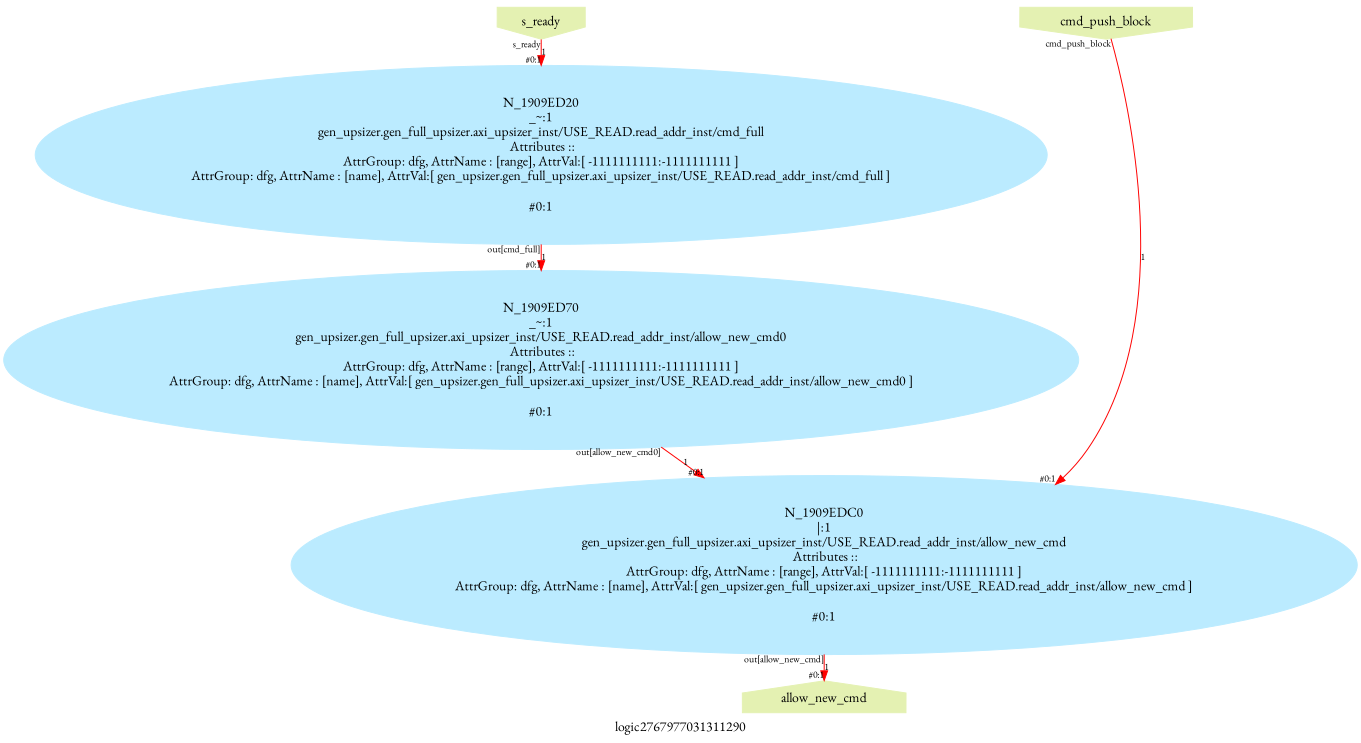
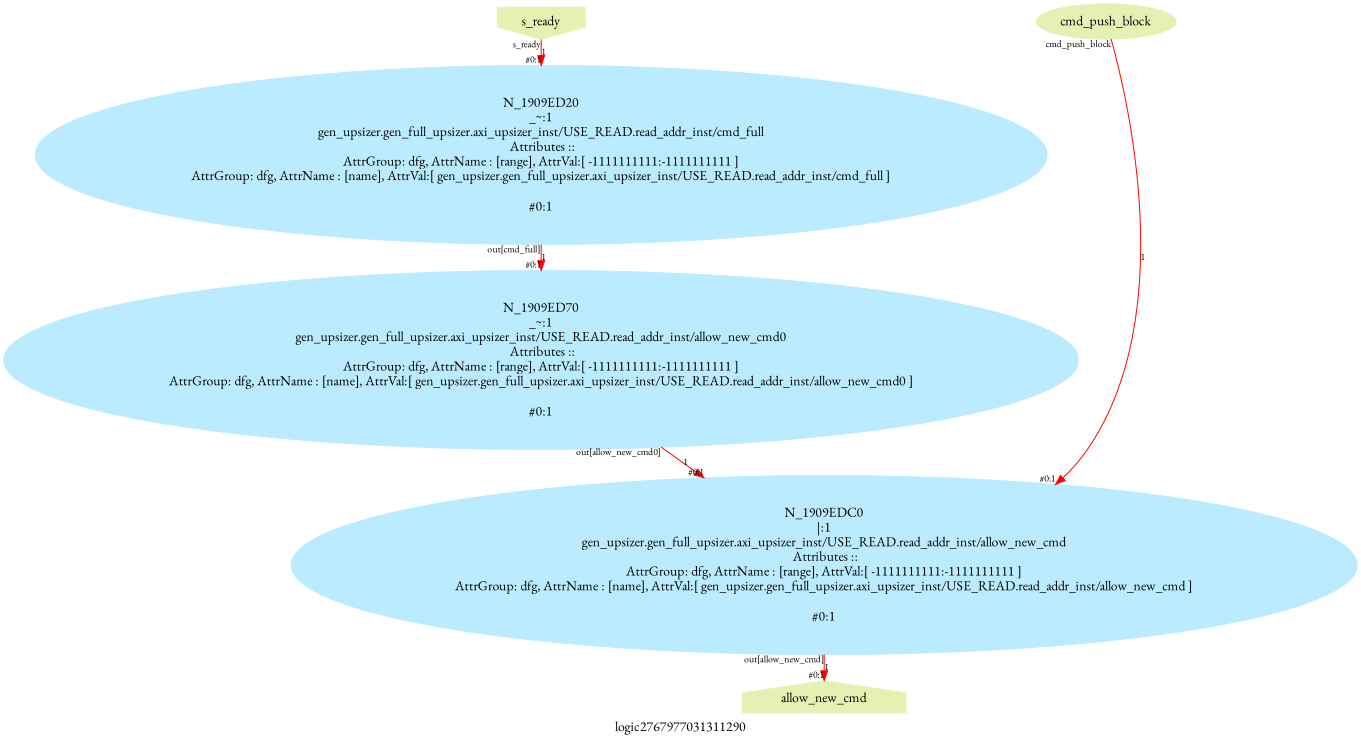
(1106, 22) -> (1106, 22)
